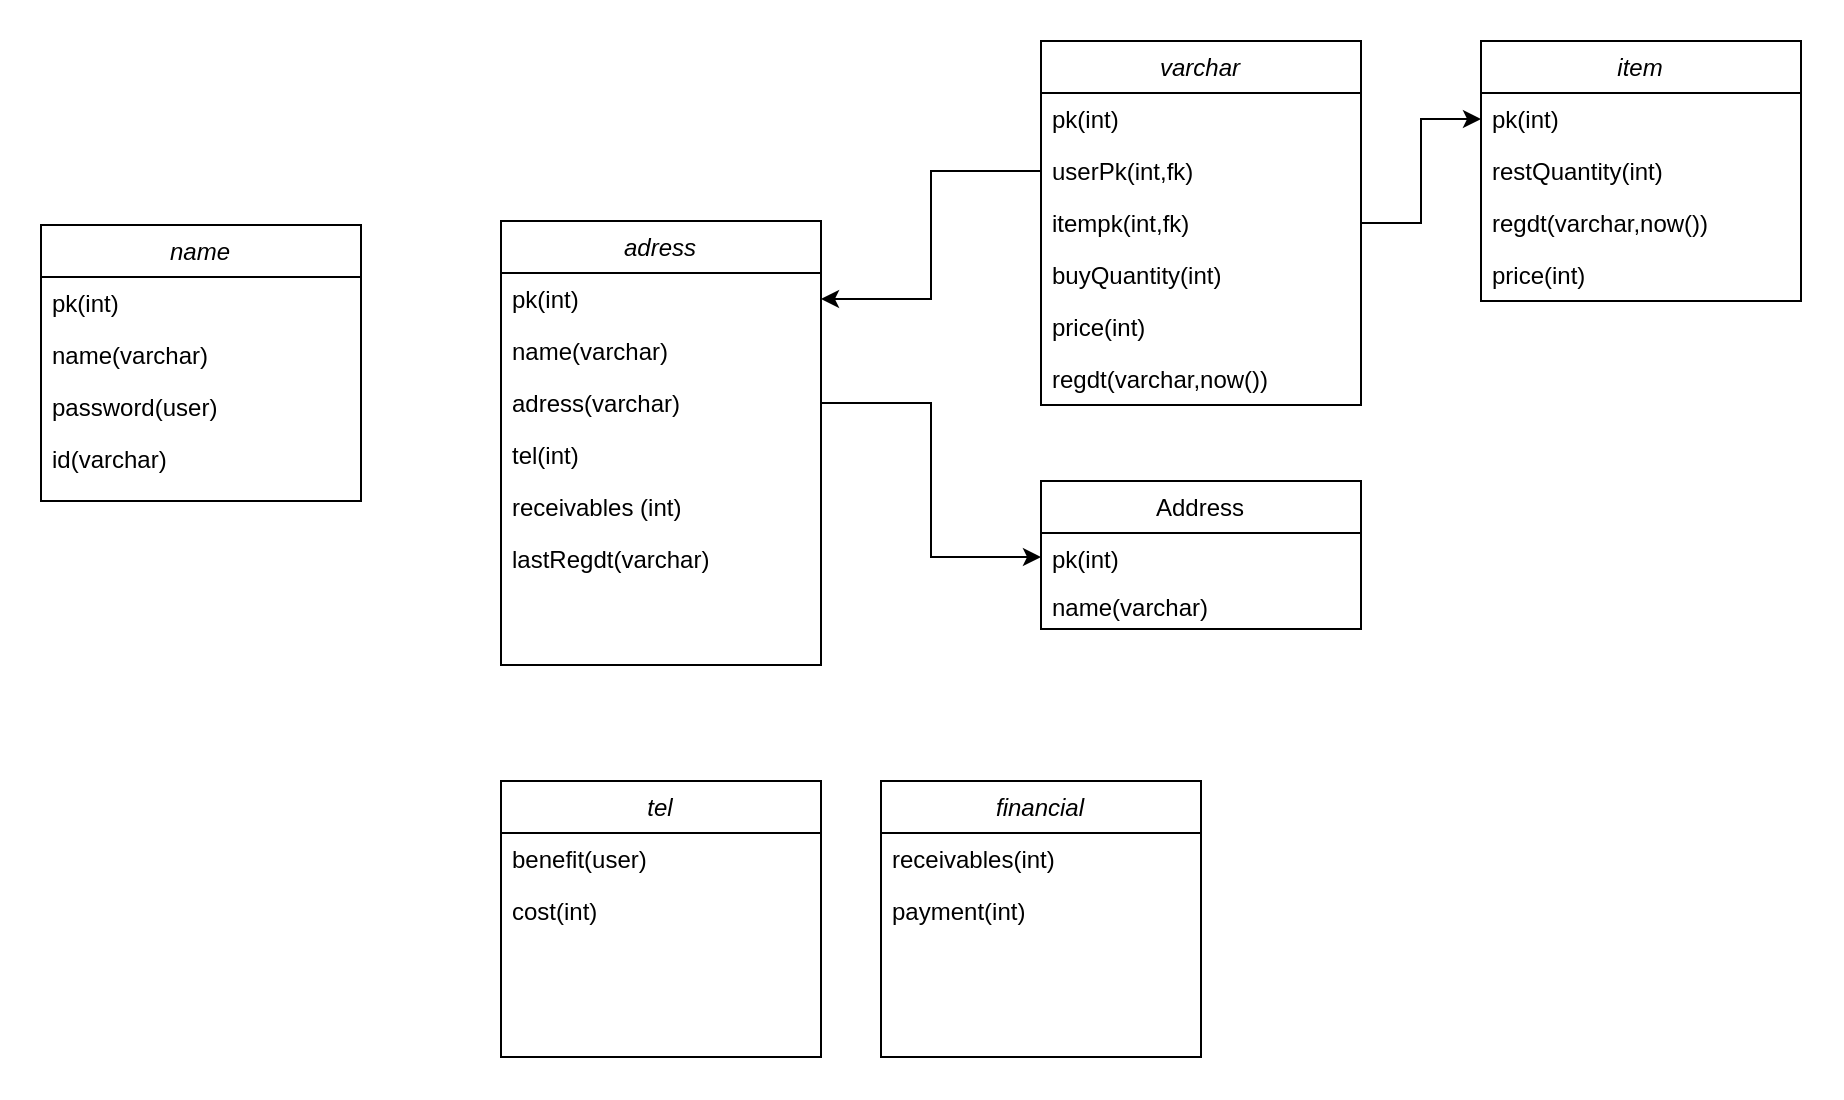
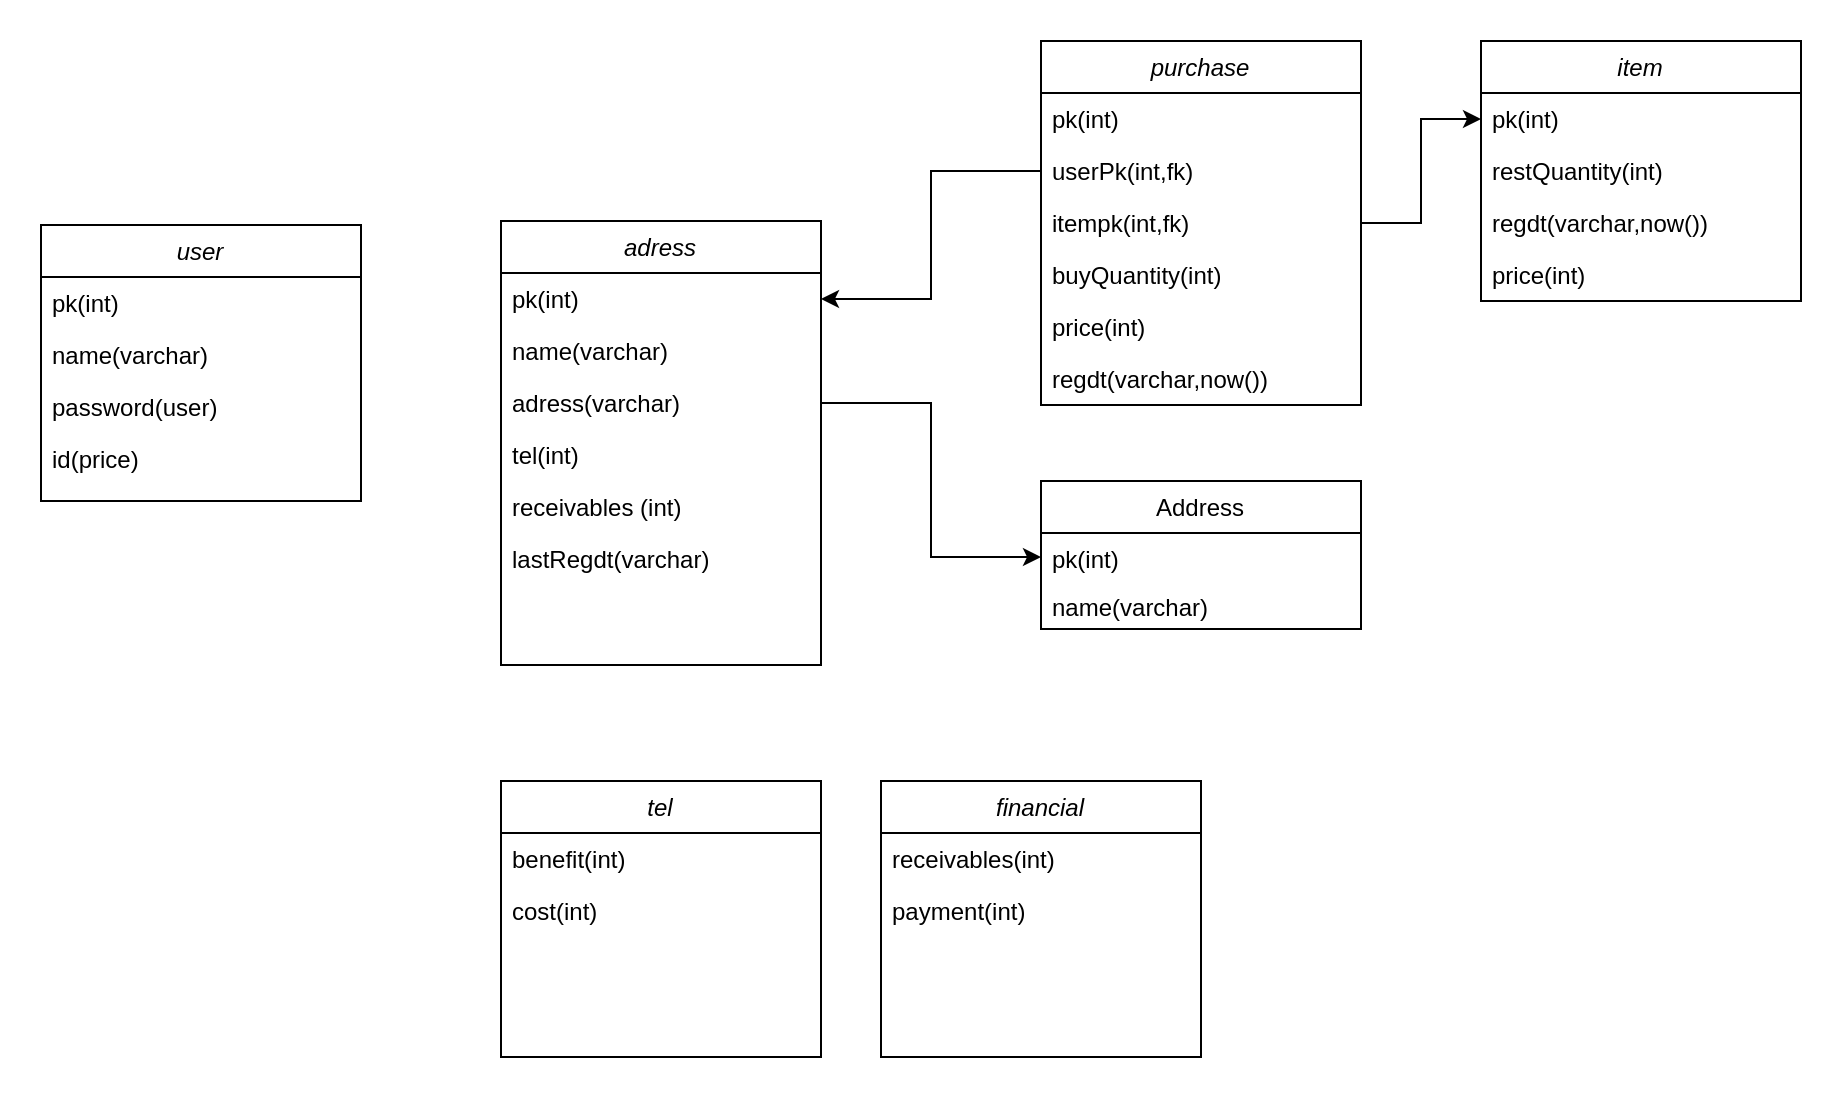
(1200, 68) -> (1200, 68)
(200, 252) -> (200, 252)
(123, 460) -> (106, 460)
(596, 860) -> (586, 860)
